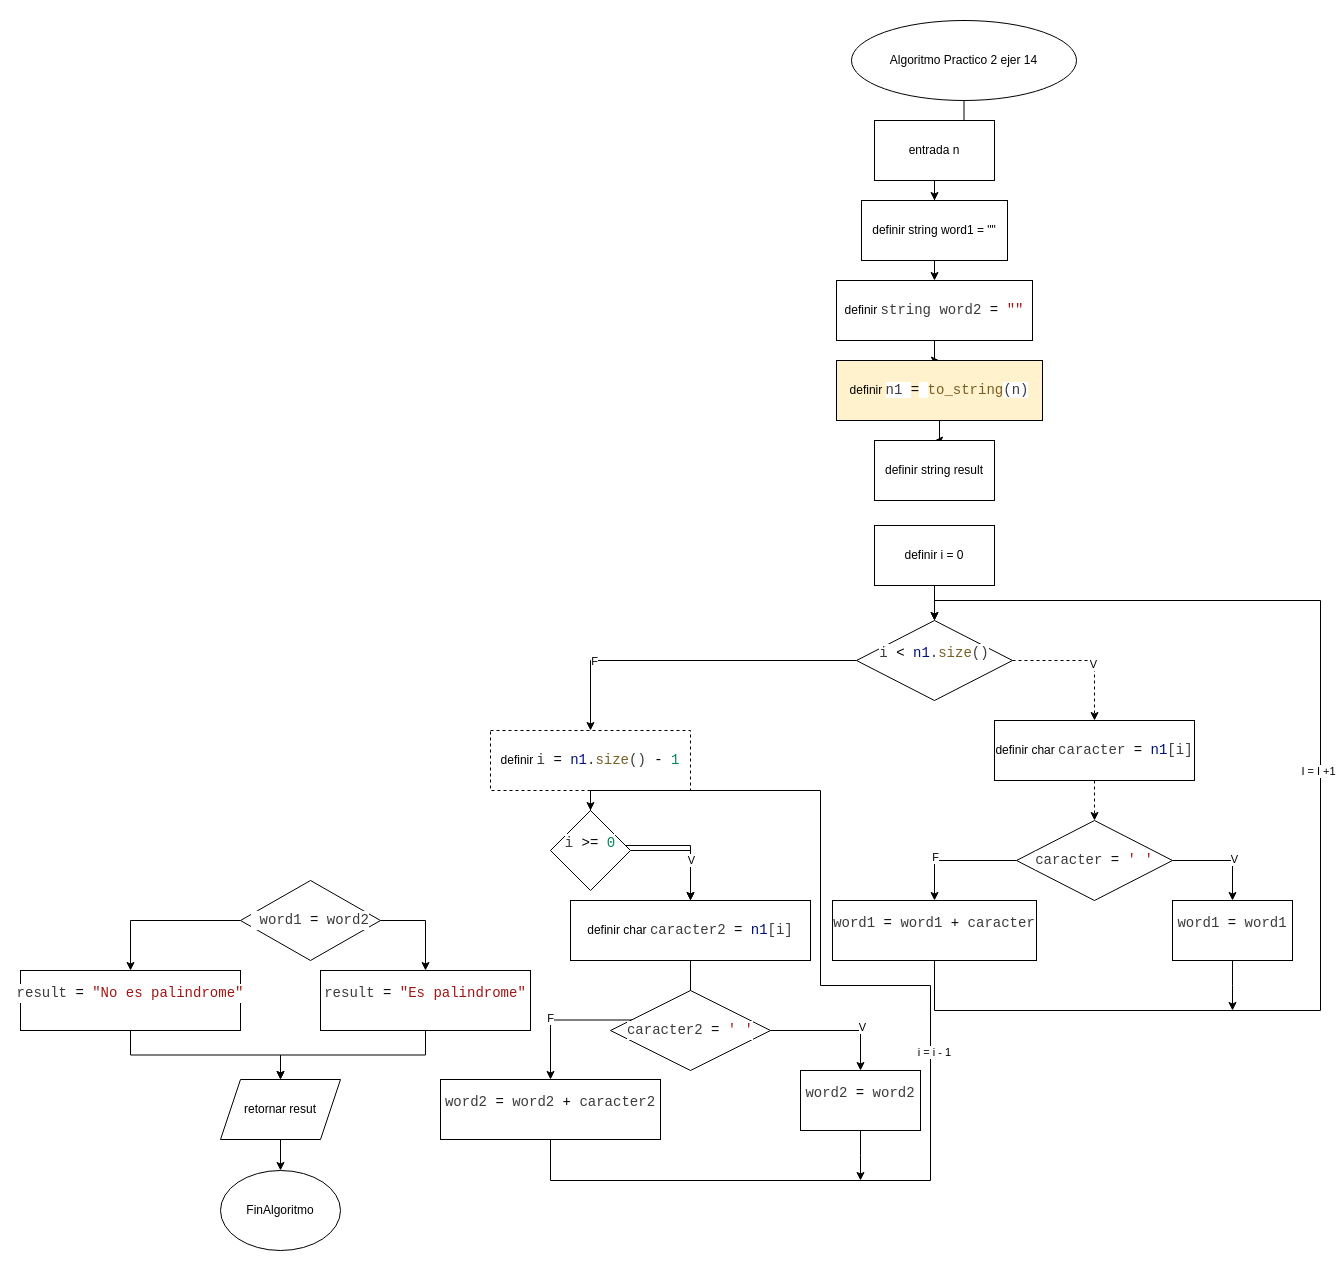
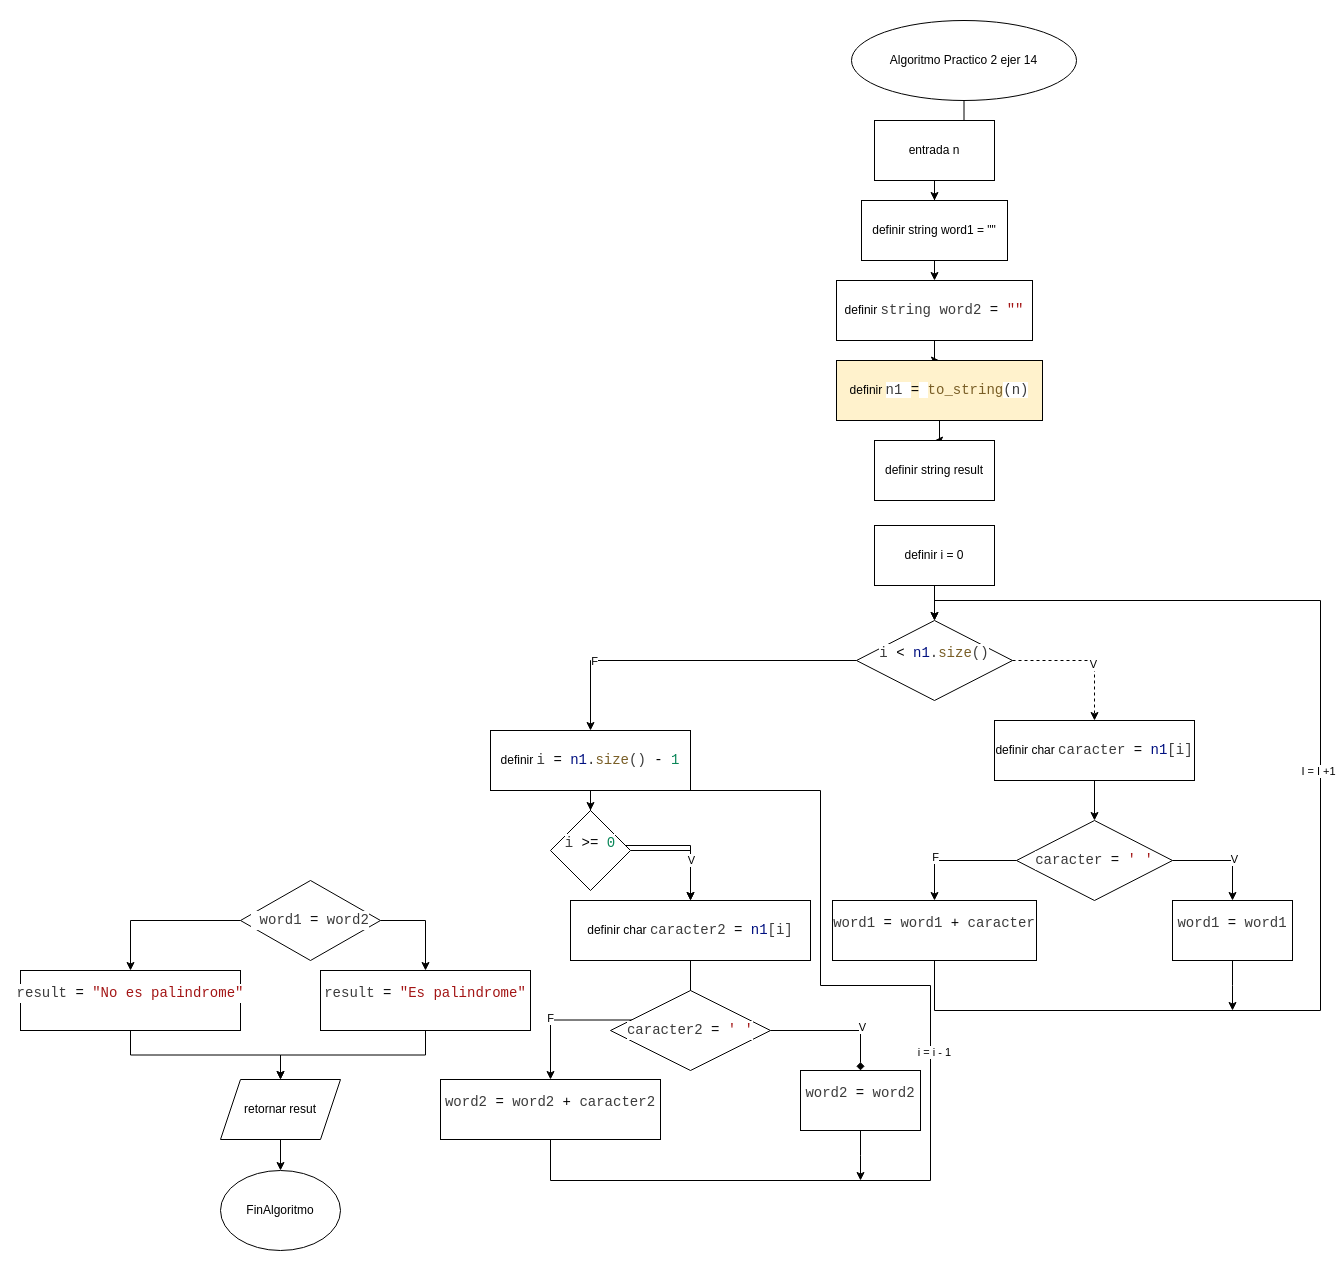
(591, 761) -> (591, 761)
(1095, 797) -> (1095, 797)
(861, 1062) -> (861, 1062)
